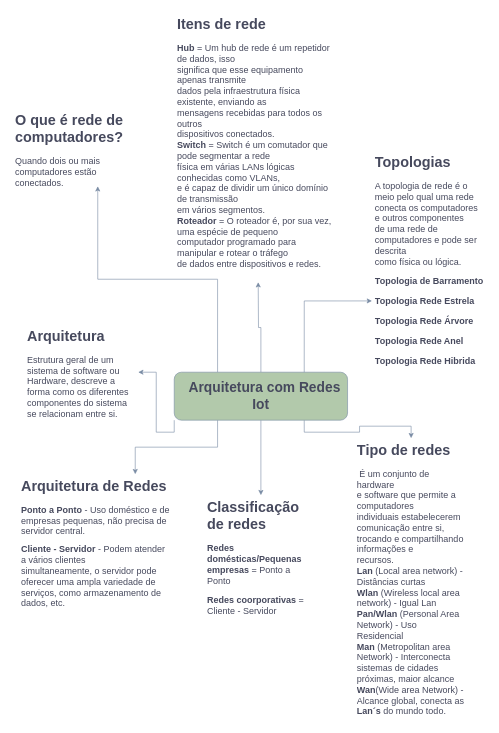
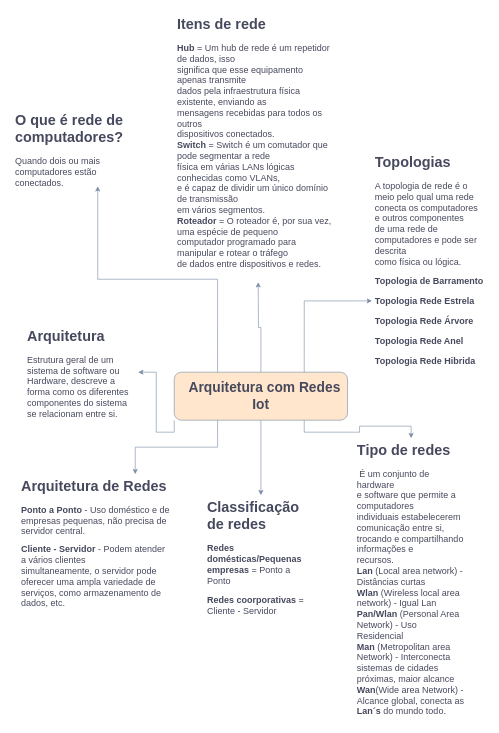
(261, 396) -> (261, 396)
